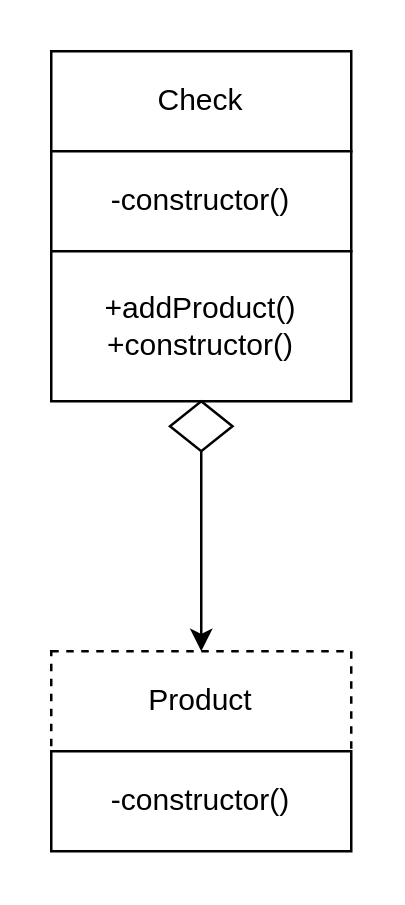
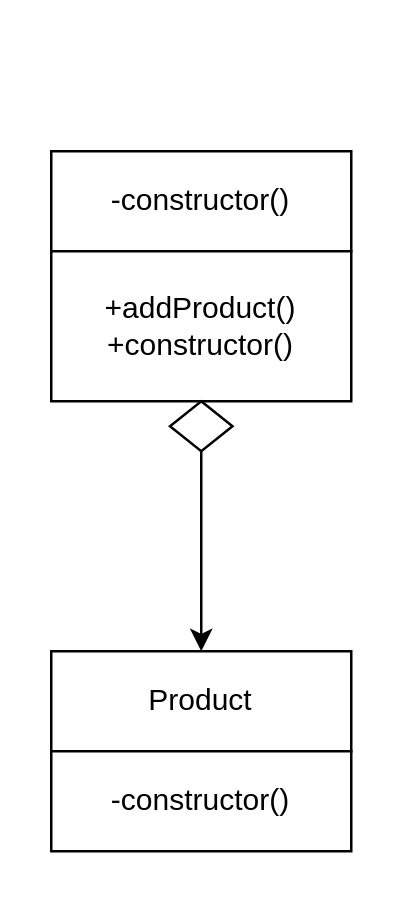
(201, 101) -> none
(201, 701) -> (201, 701)
